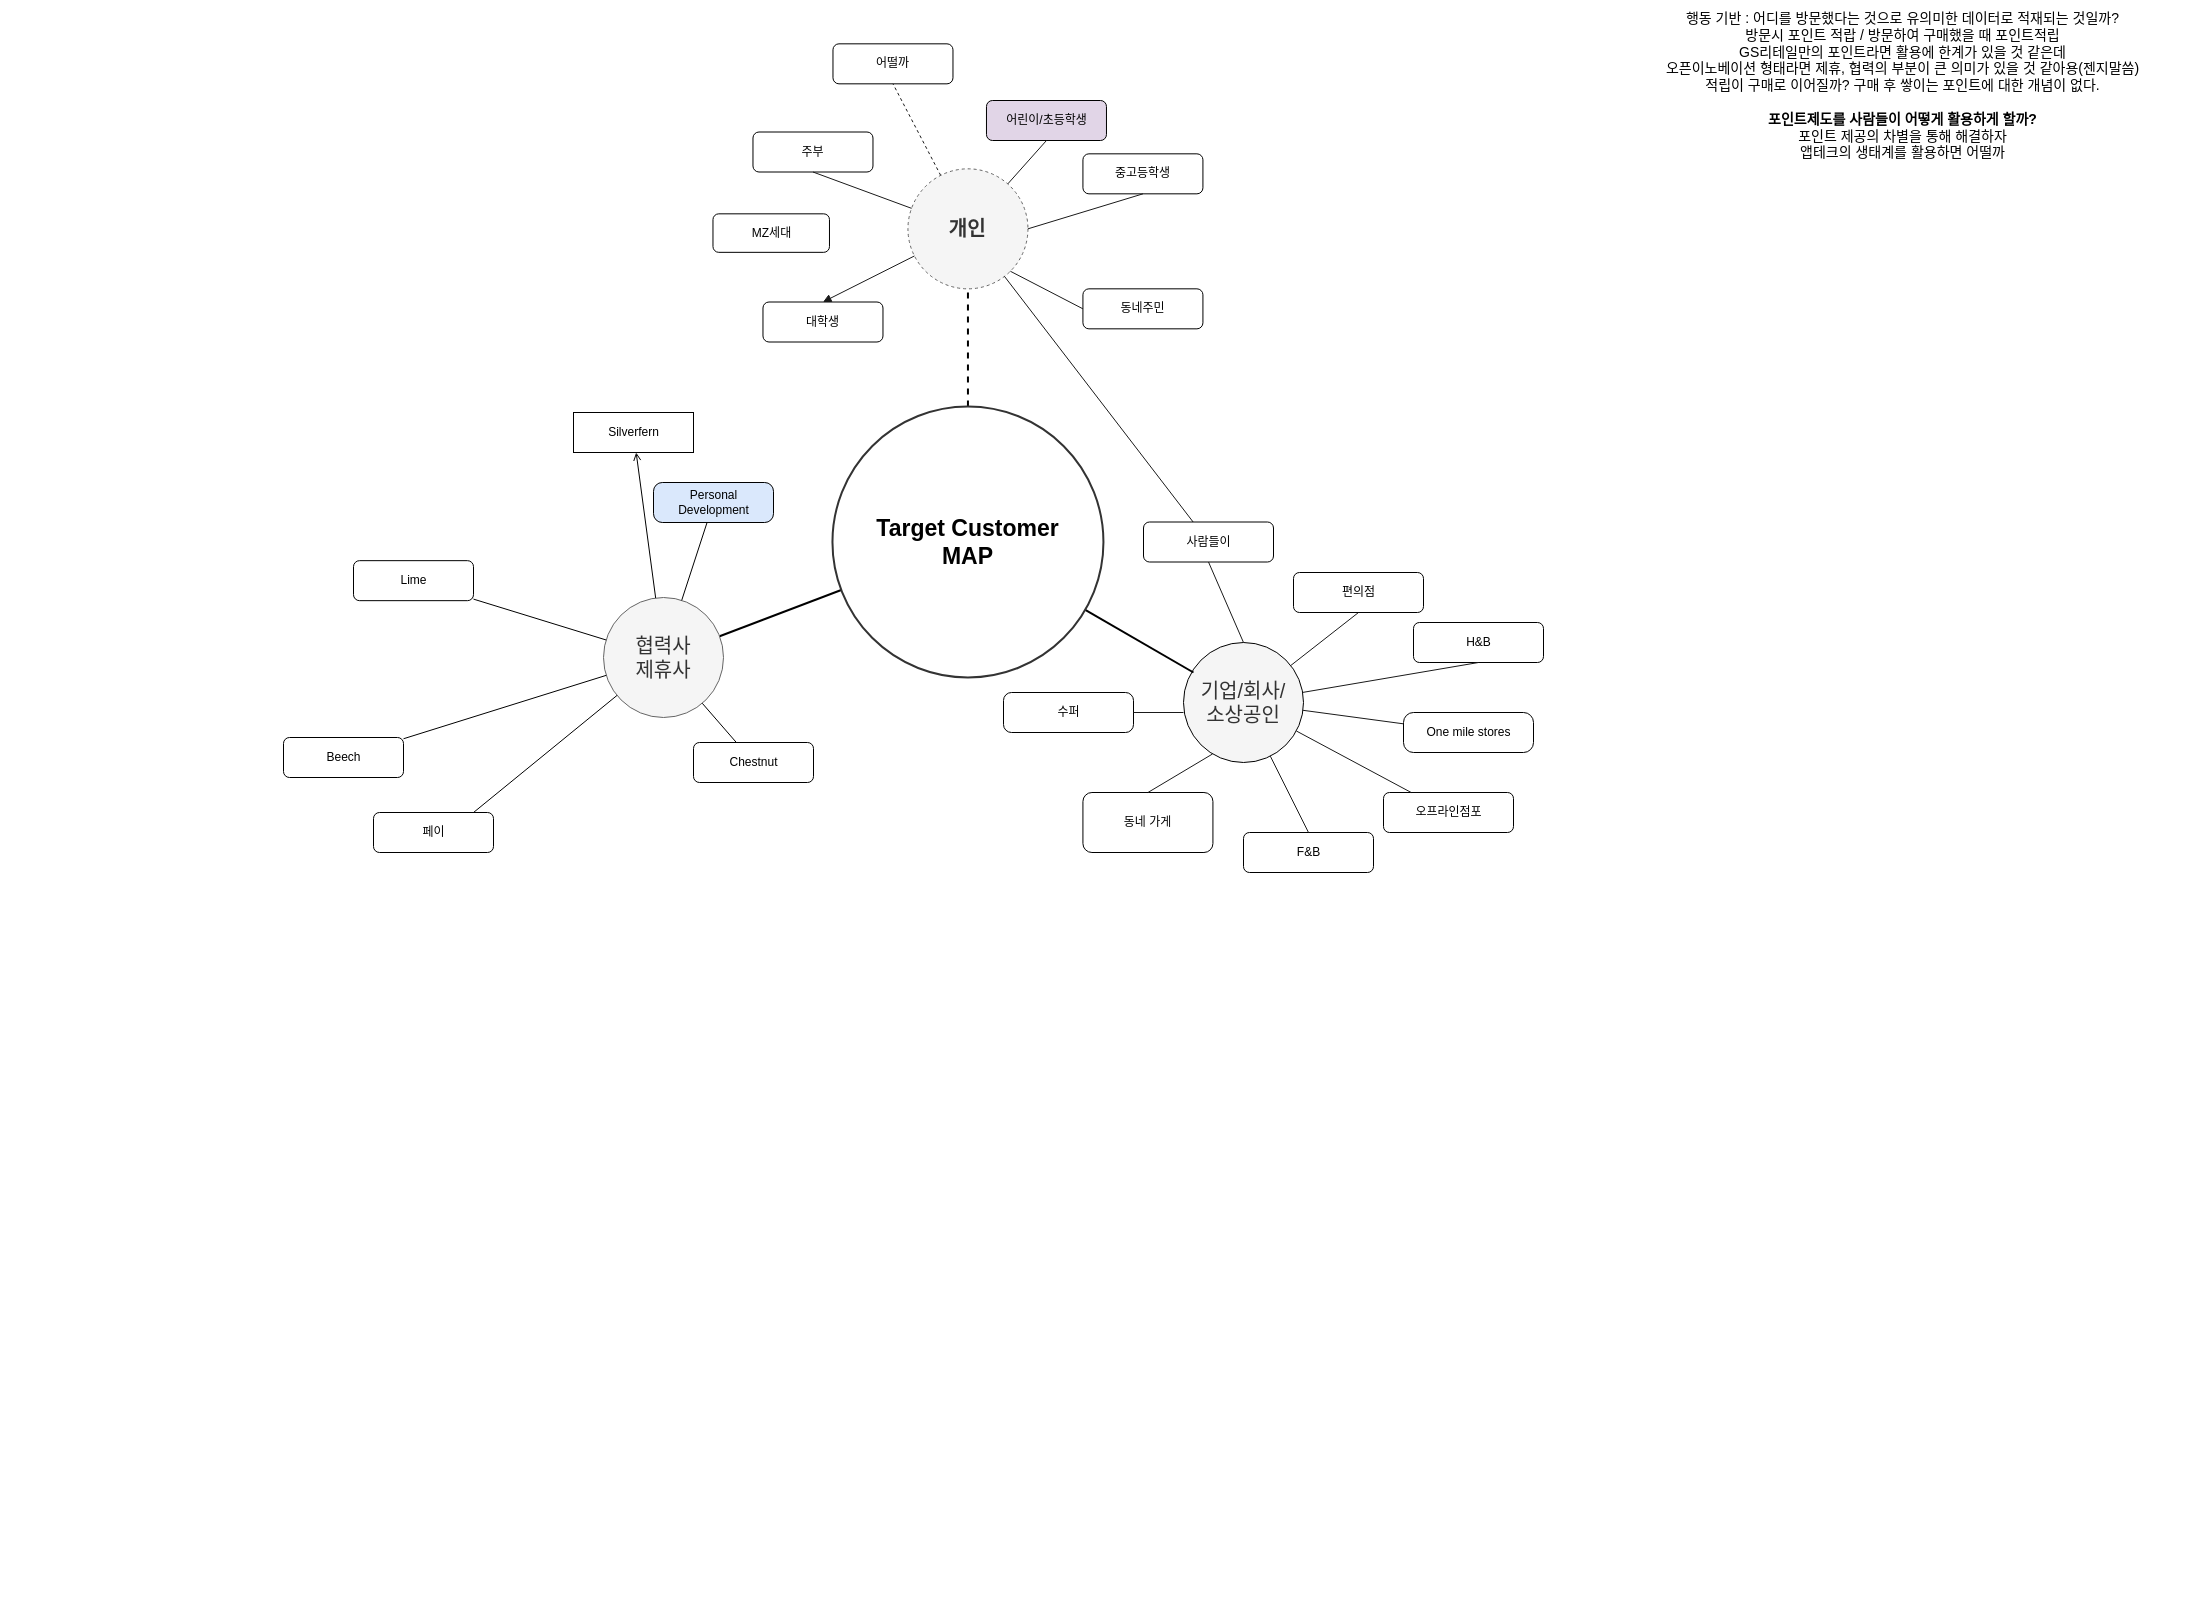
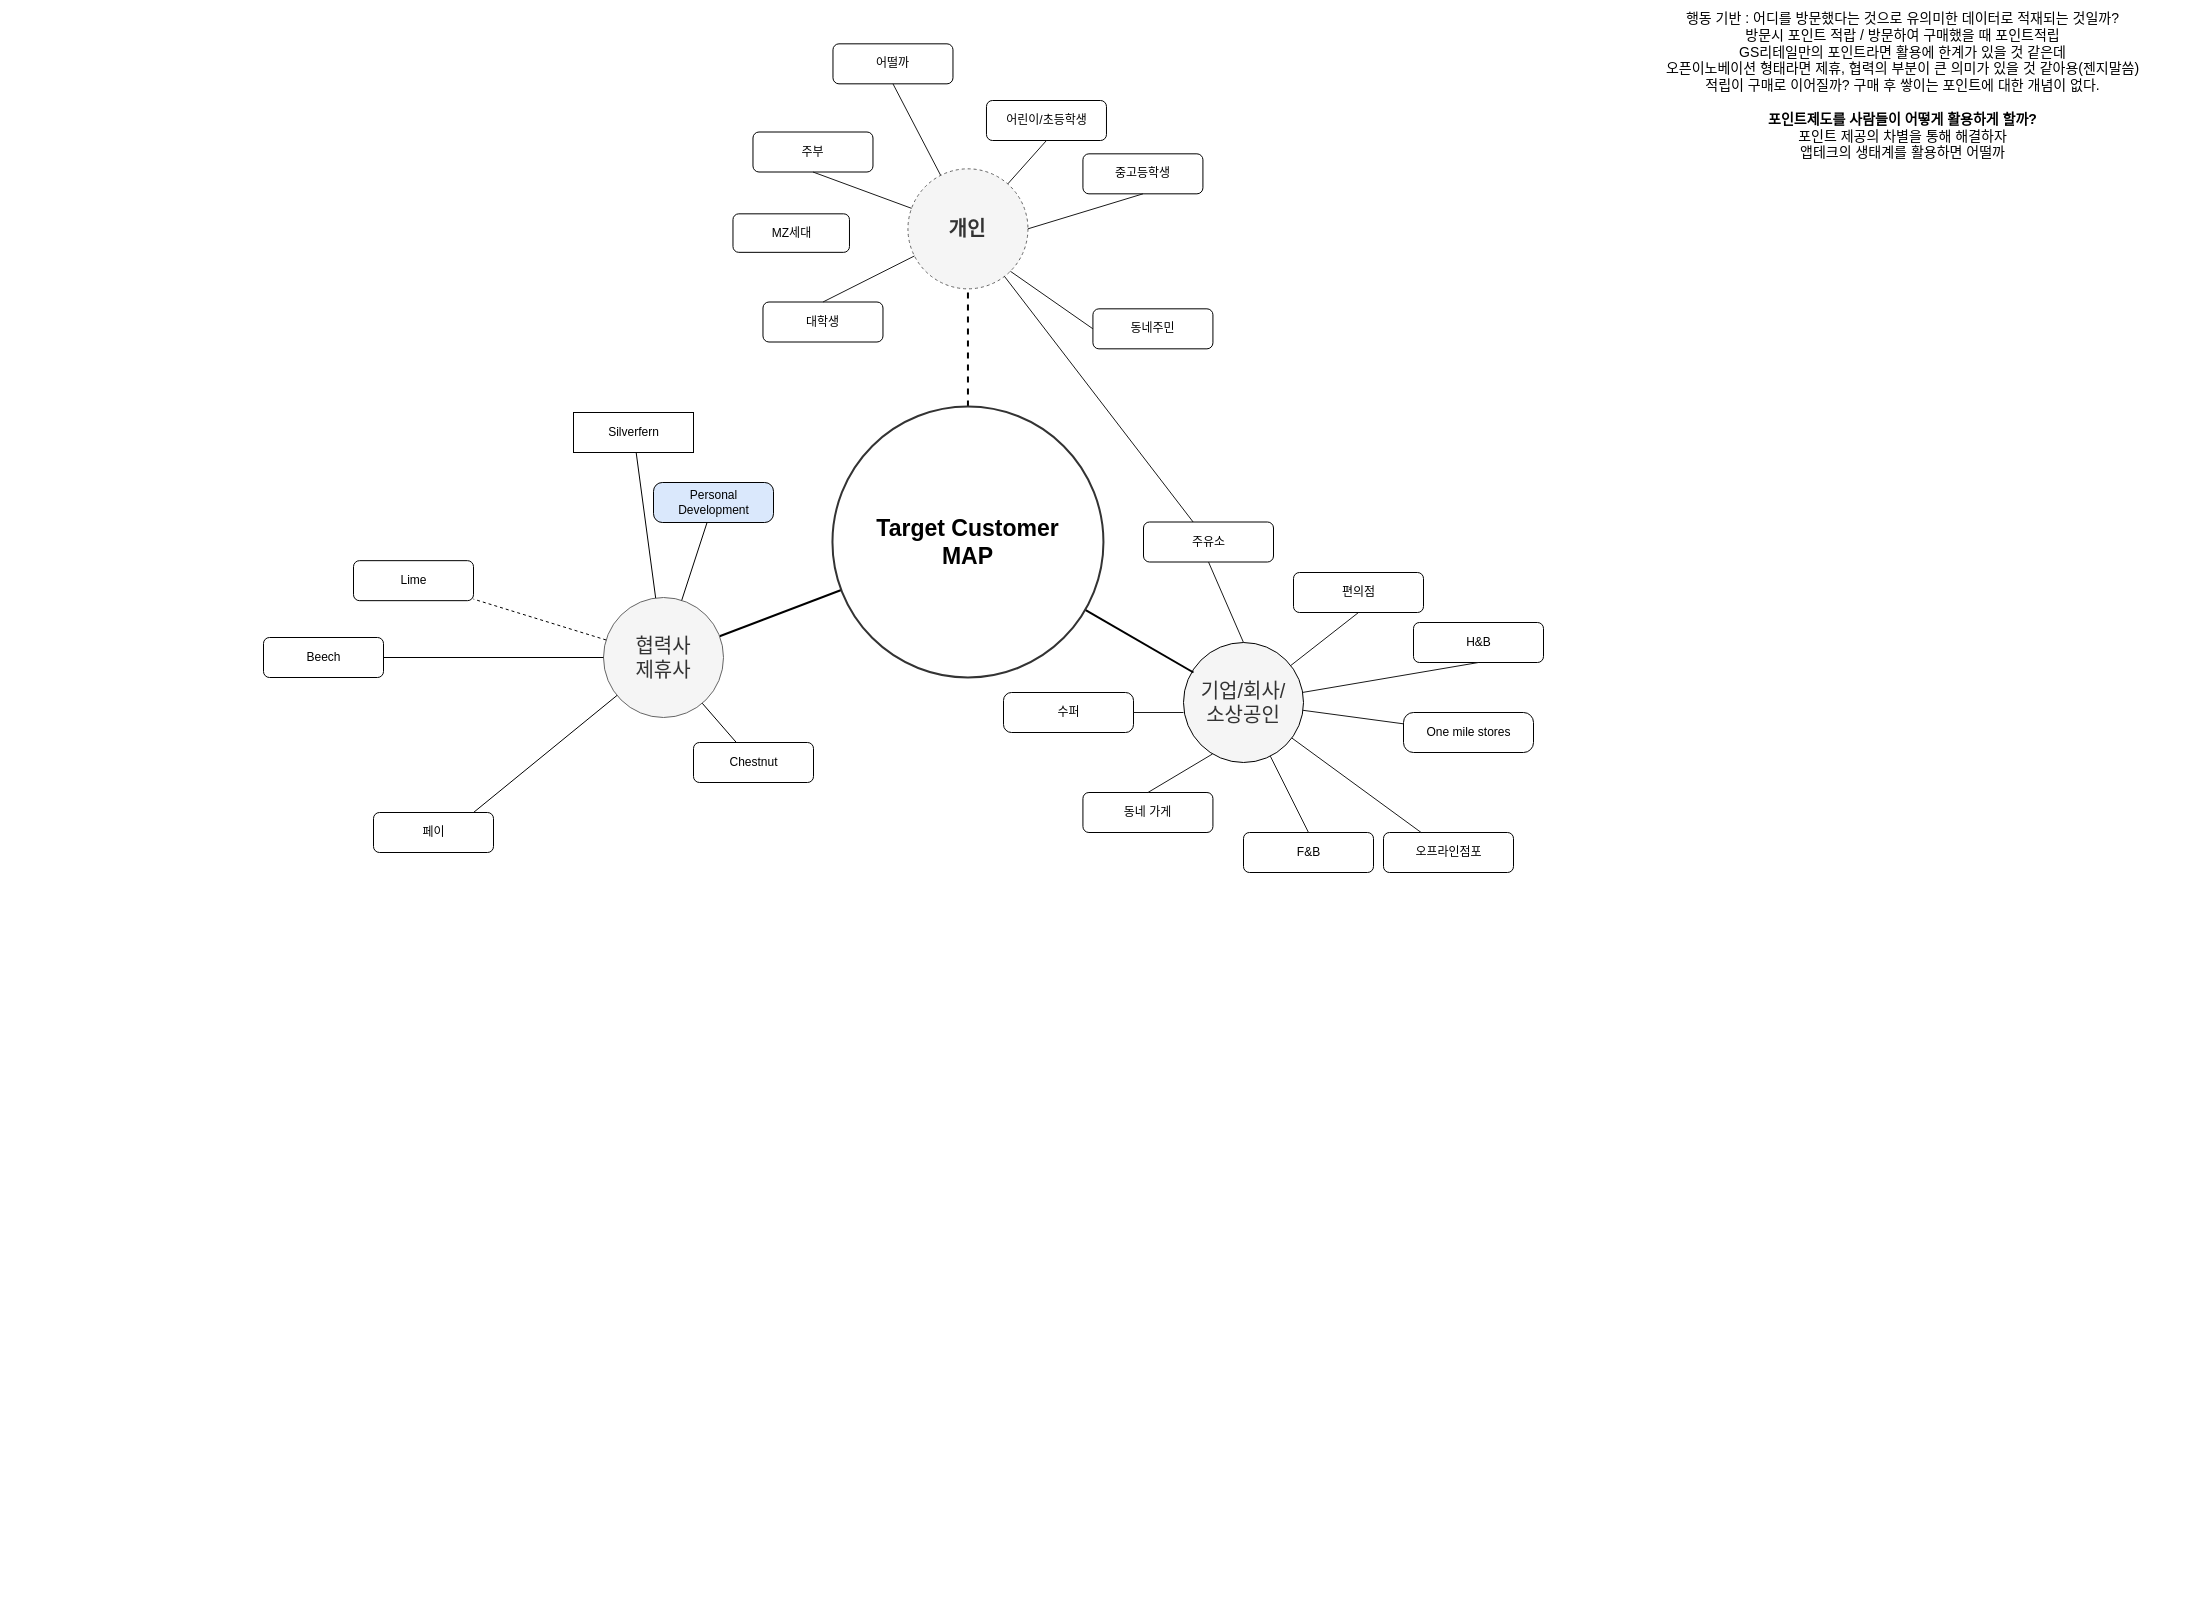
(1046, 121) -> (1046, 121)
(916, 128) -> (916, 128)
(771, 233) -> (791, 233)
(831, 298) -> (827, 300)
(1143, 309) -> (1153, 329)
(637, 458) -> (637, 457)
(1209, 543) -> (1209, 543)
(539, 619) -> (539, 619)
(344, 758) -> (324, 658)
(1449, 813) -> (1449, 853)
(1148, 823) -> (1148, 813)
